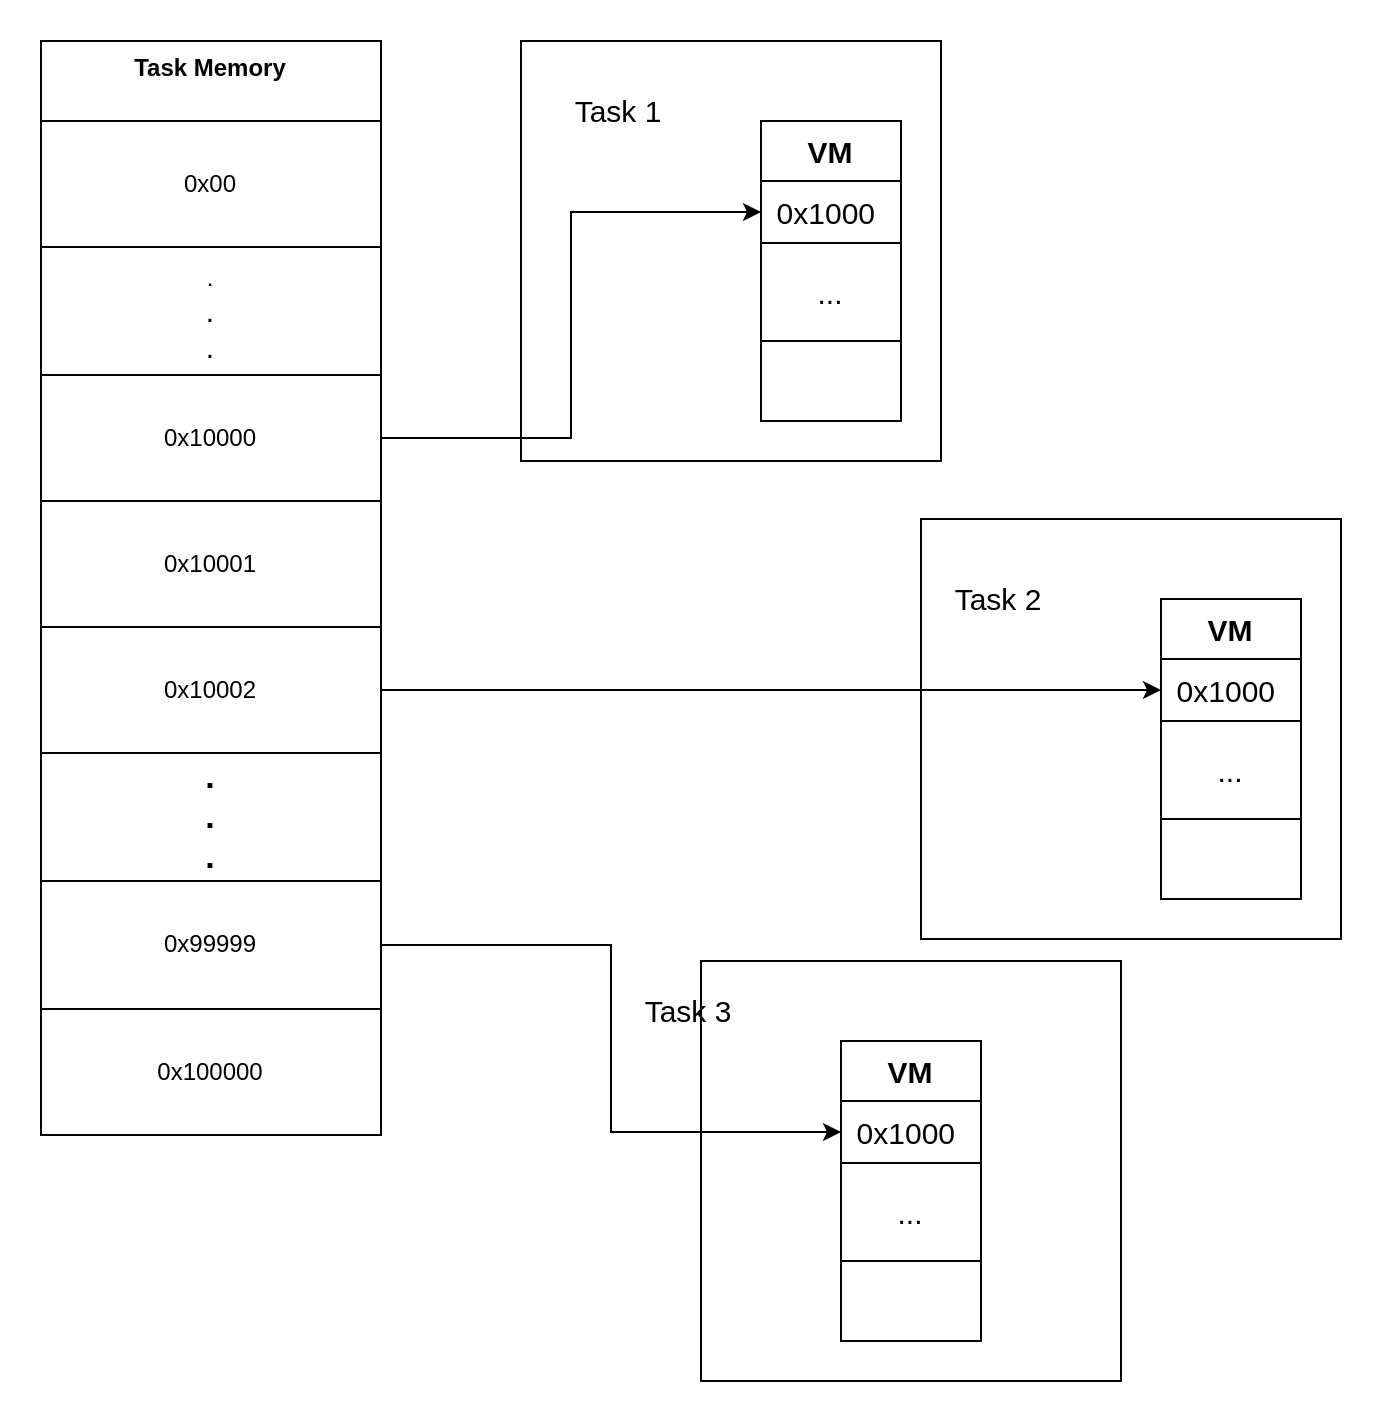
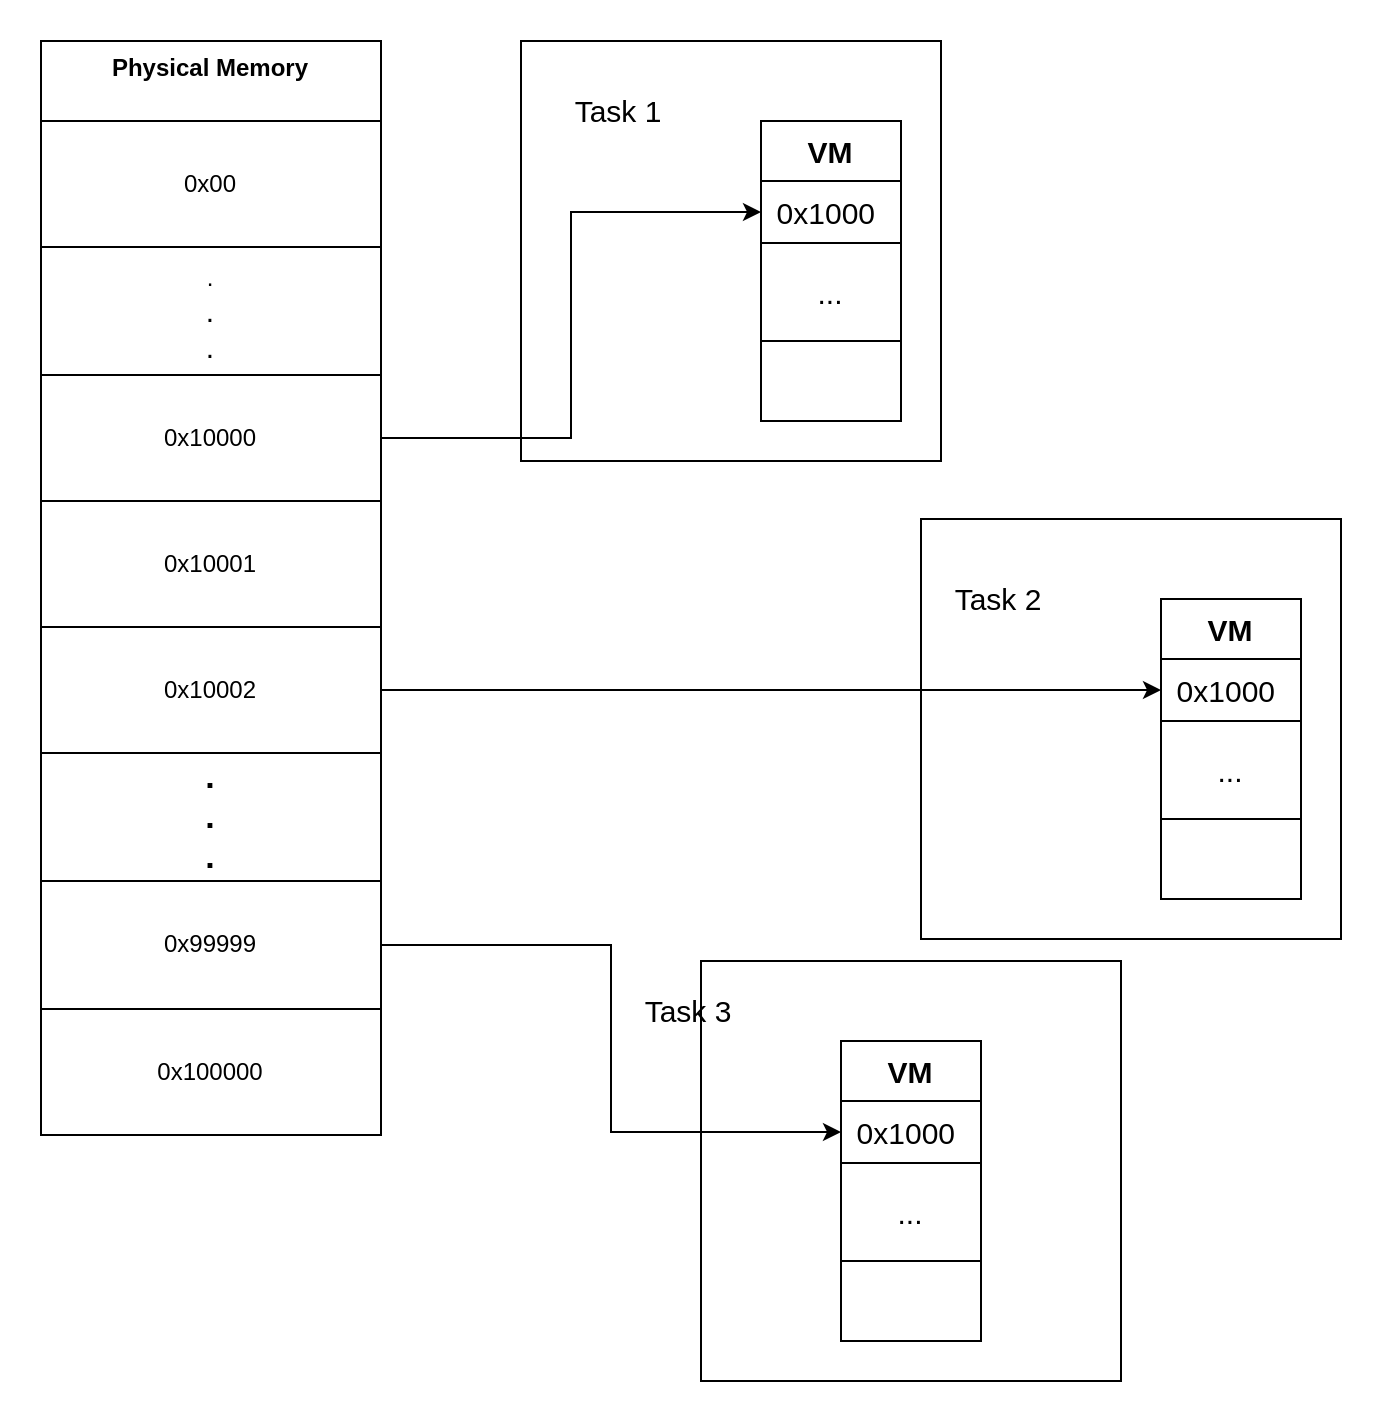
(210, 68) -> (210, 68)
